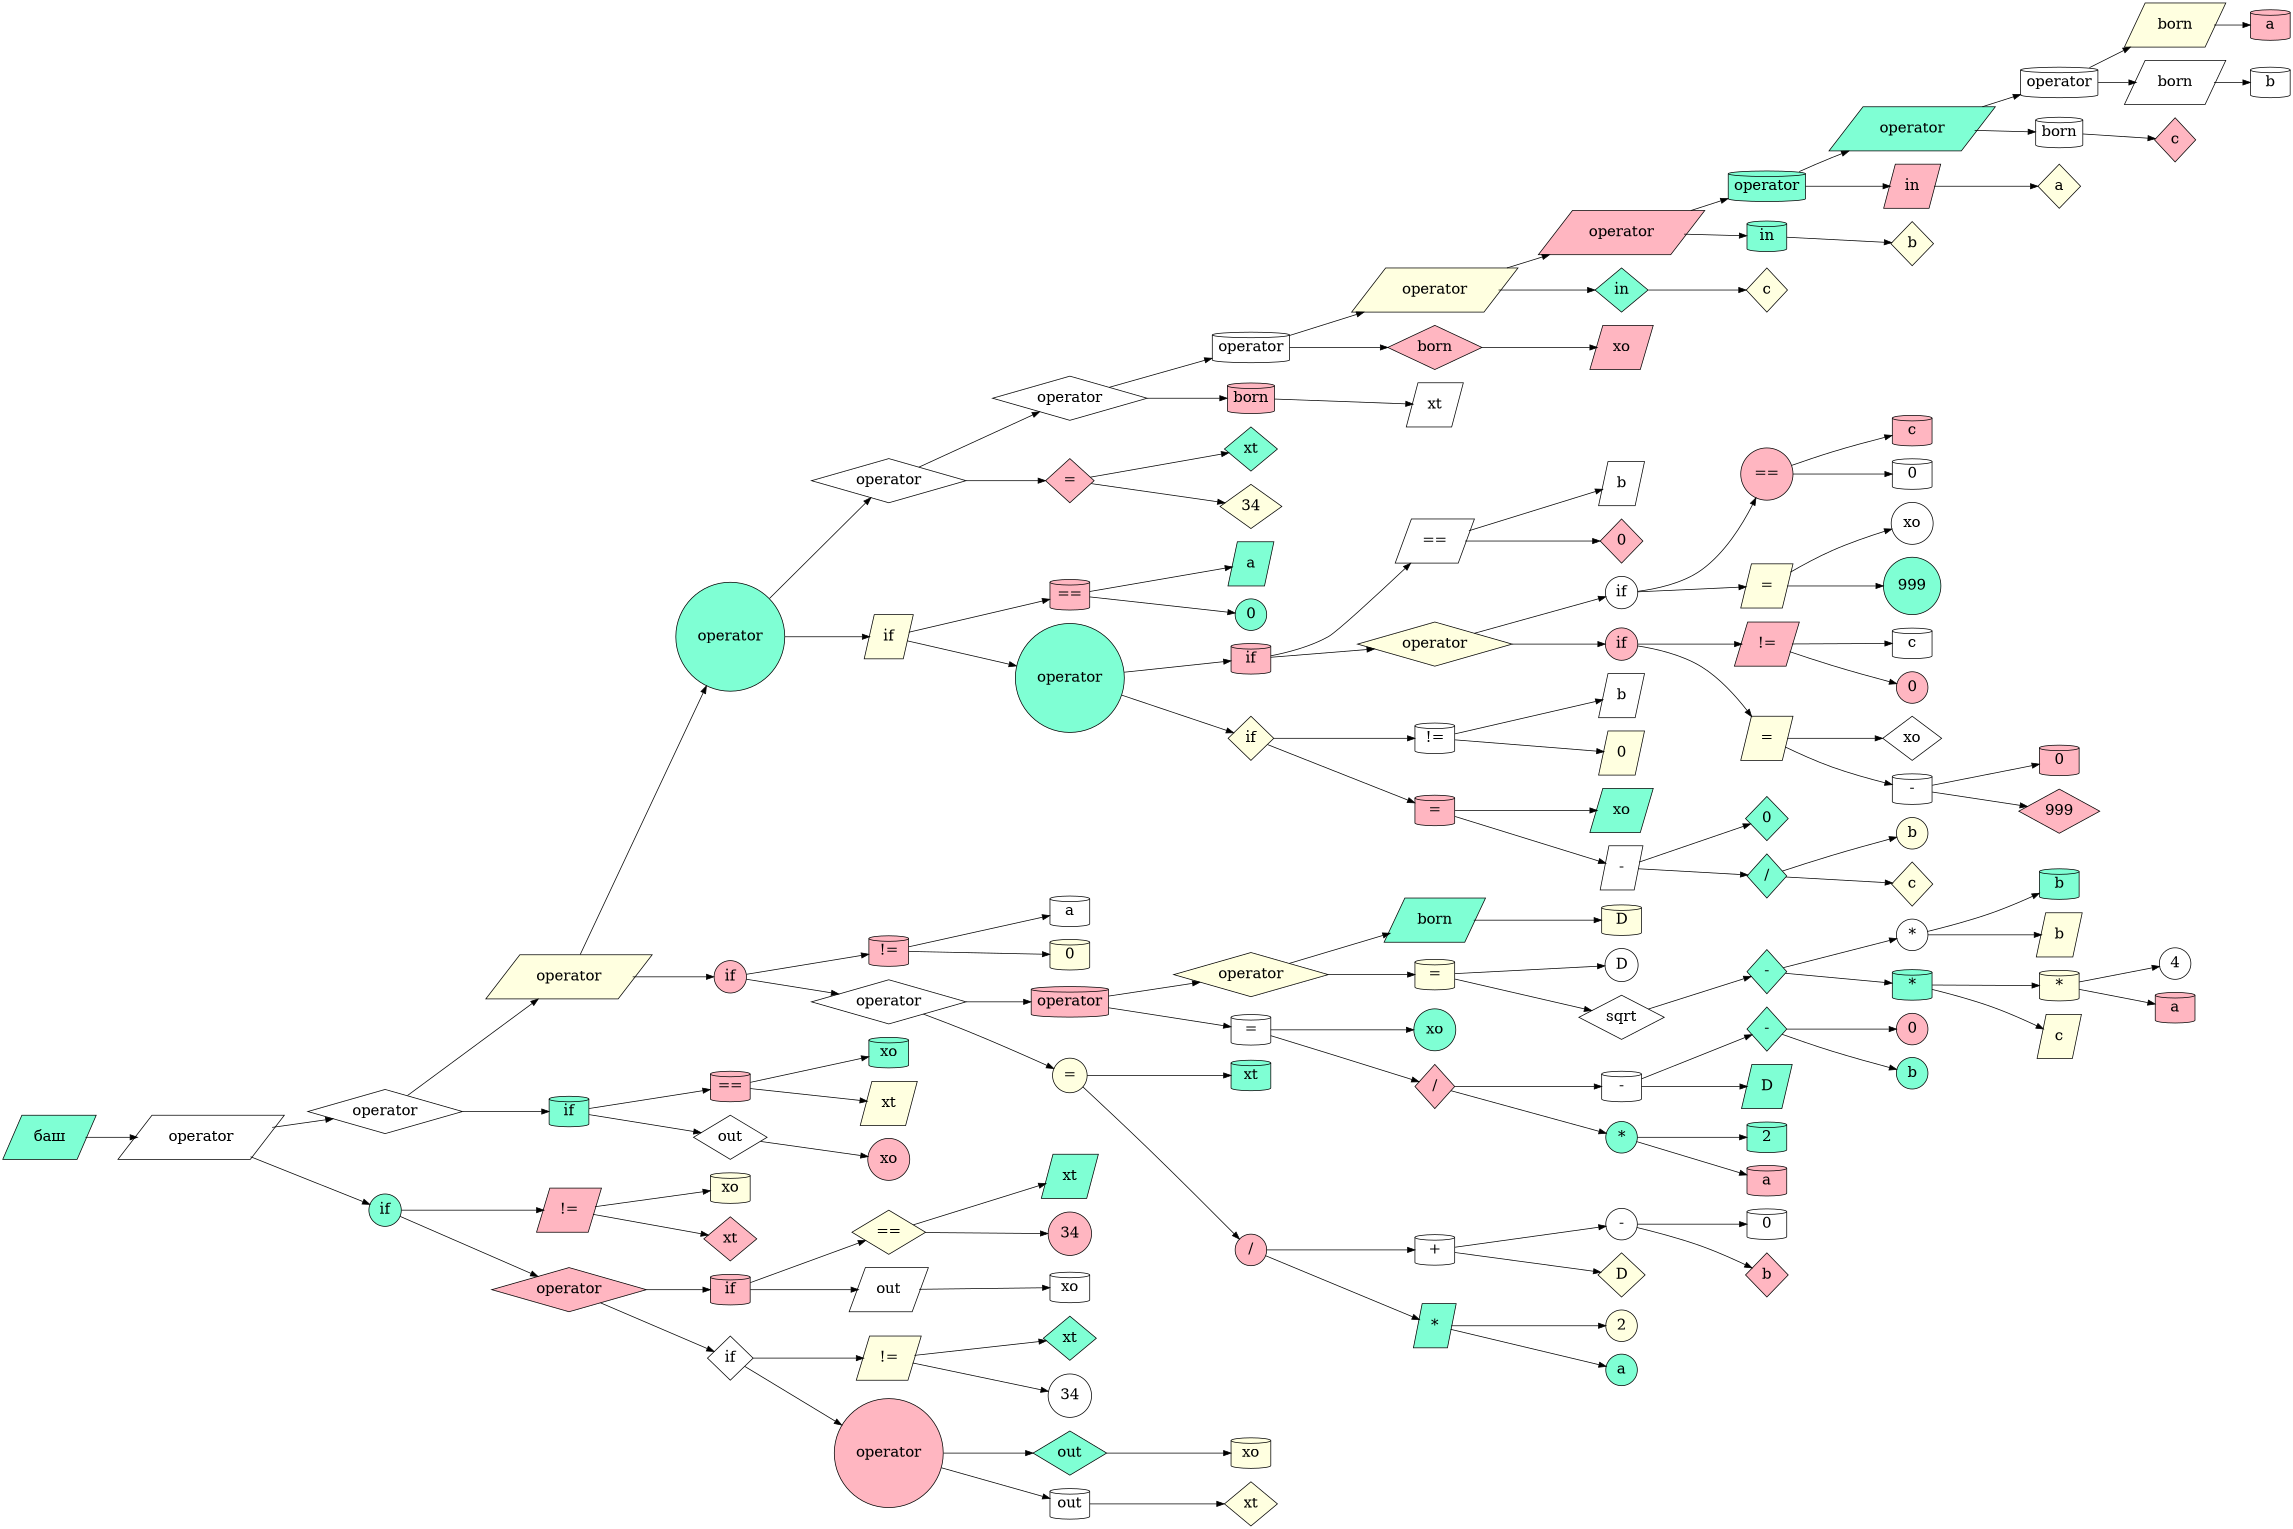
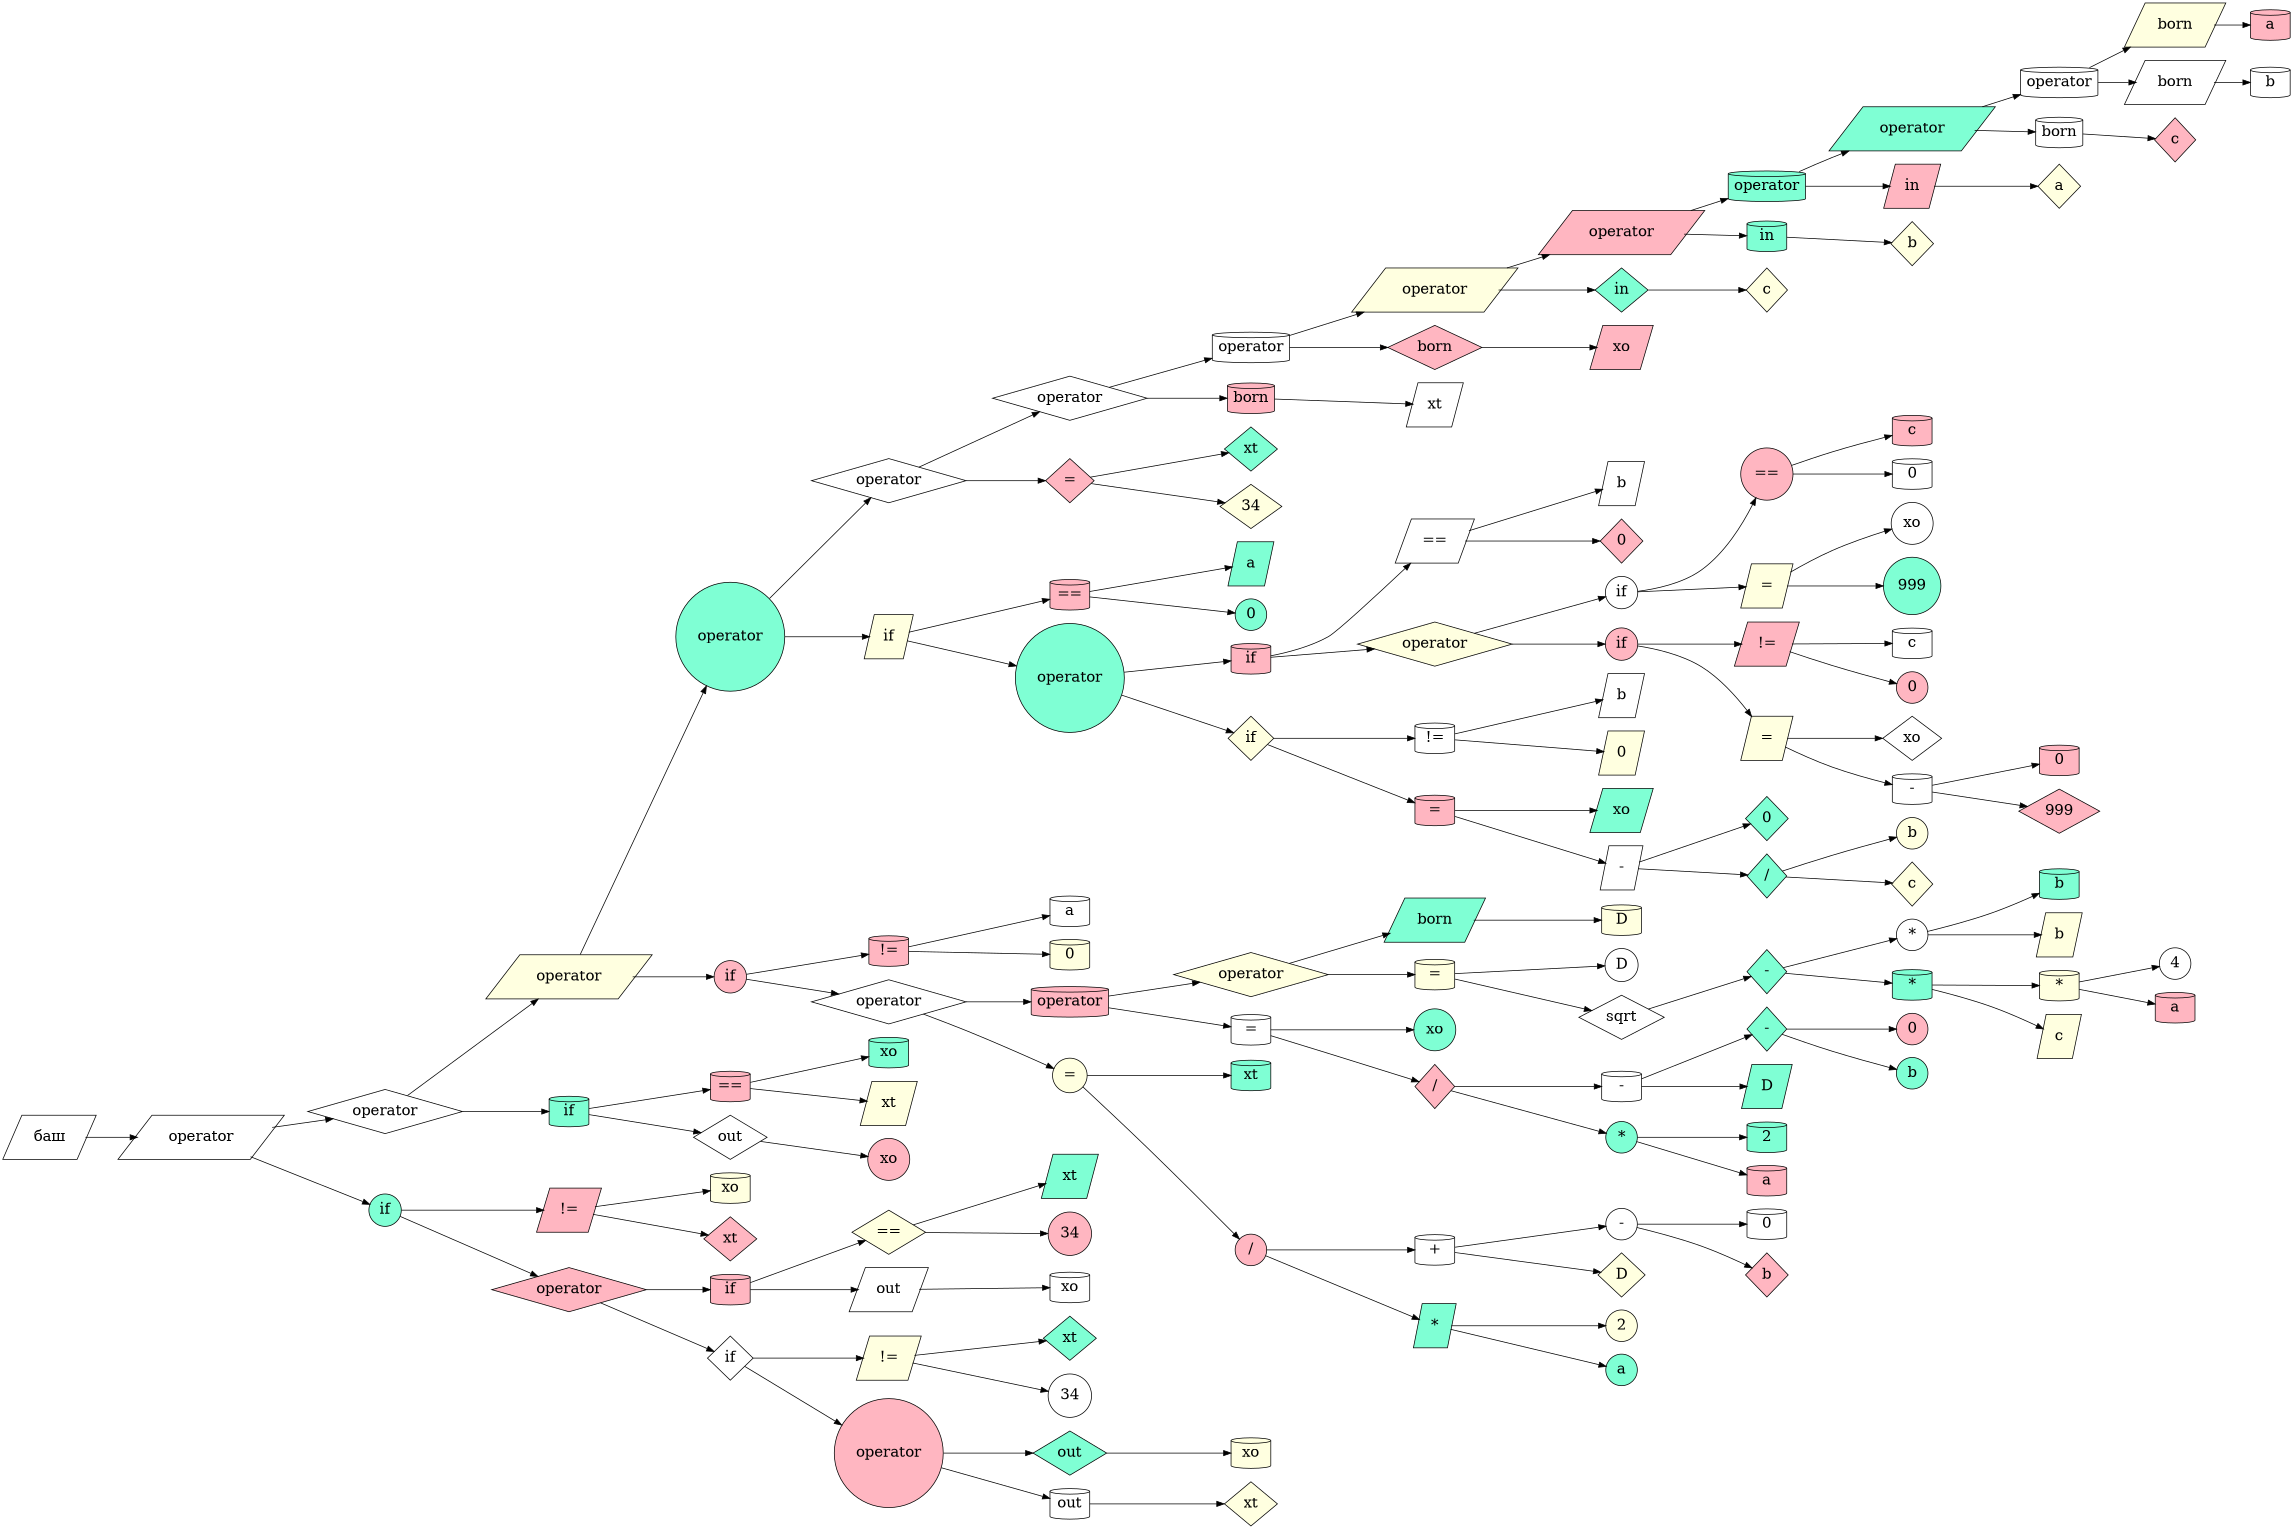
(49, 1137) -> (49, 1137)
